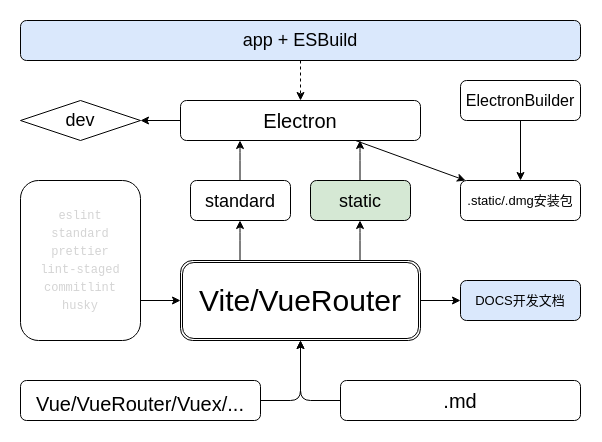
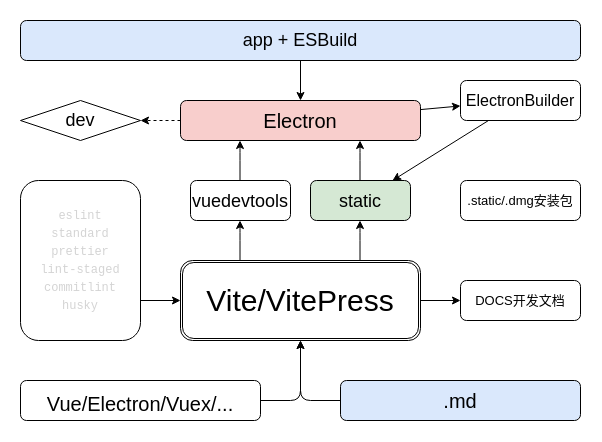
(301, 77) -> (301, 77)
(164, 121) -> (164, 121)
(301, 121) -> (301, 121)
(521, 147) -> (443, 149)
(408, 159) -> (437, 108)
(241, 201) -> (241, 201)
(301, 301) -> (301, 301)
(521, 301) -> (521, 301)
(141, 401) -> (141, 401)
(461, 401) -> (461, 401)
